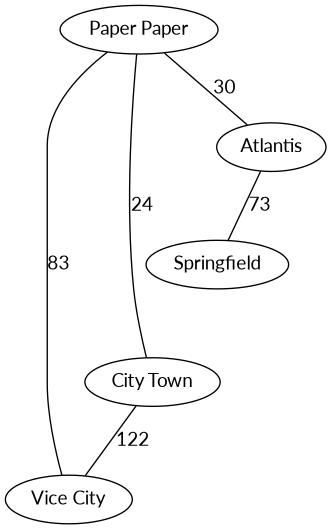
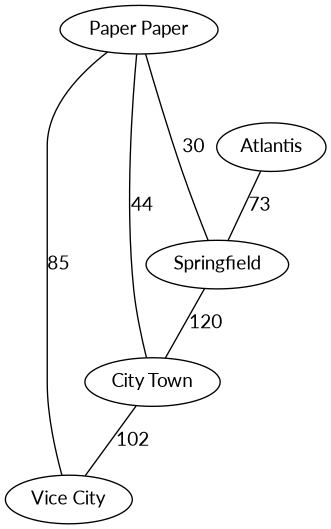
(206, 89) -> (174, 148)
(142, 206) -> (142, 206)
(59, 265) -> (59, 265)
none -> (185, 323)
(133, 441) -> (133, 441)
